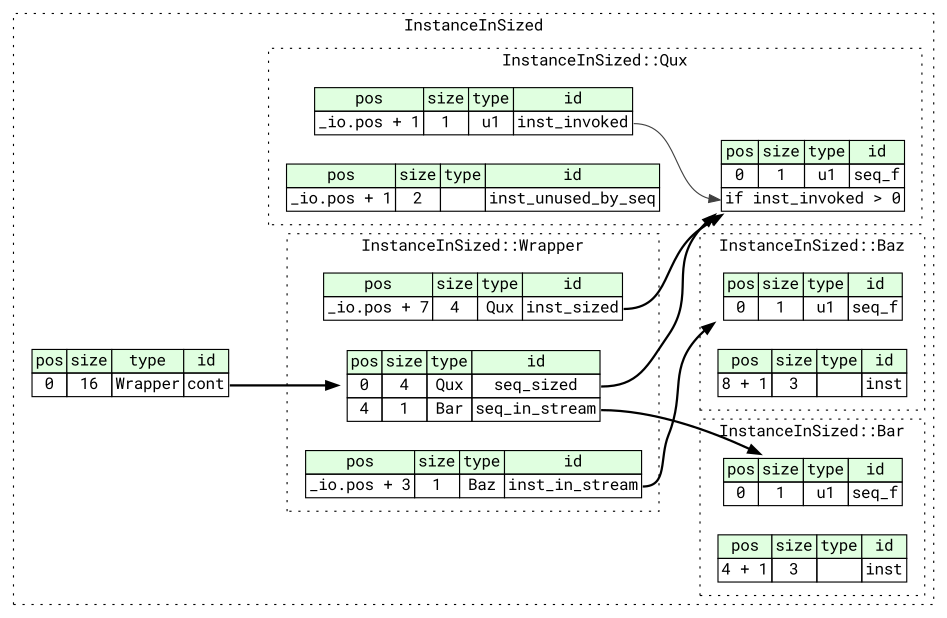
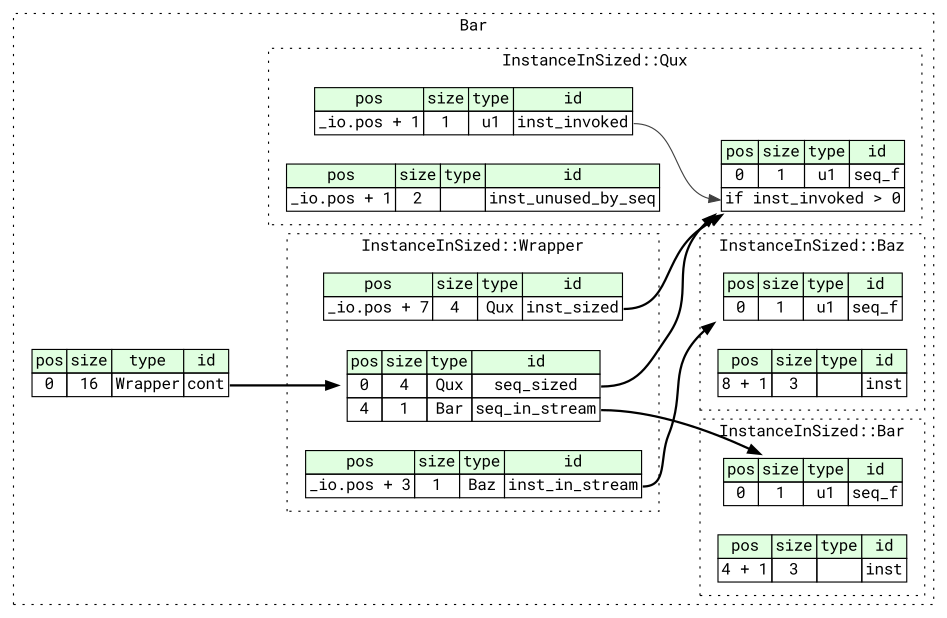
(474, 26) -> (474, 26)
